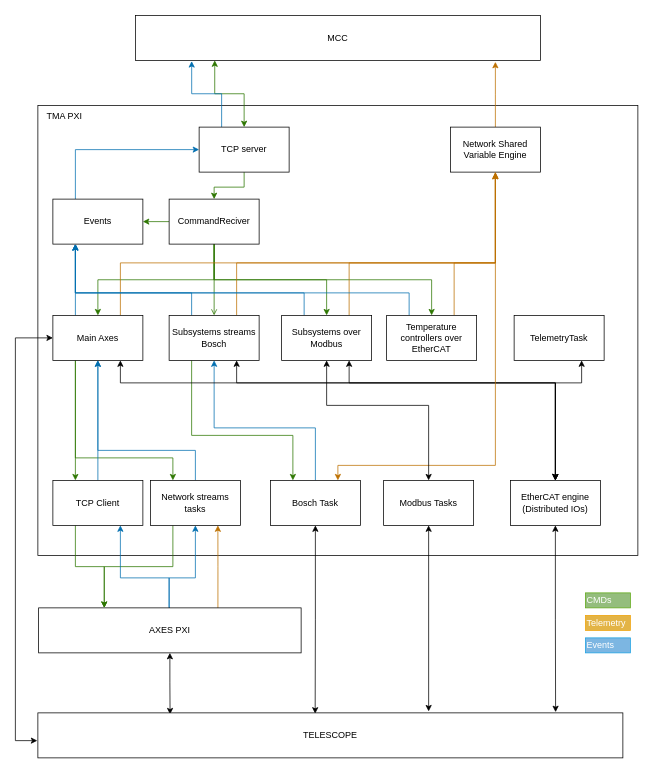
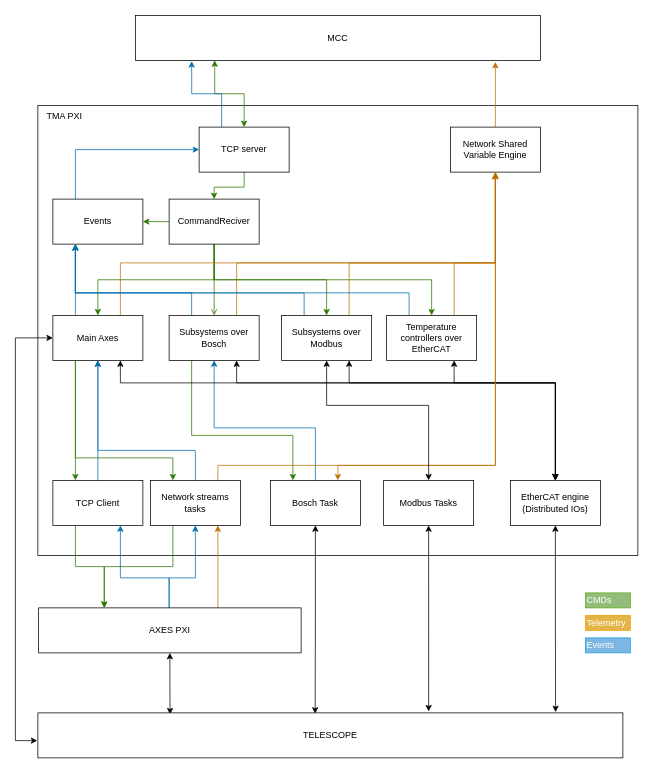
(214, 338) -> (214, 338)
(559, 338) -> none
none -> (454, 367)
(582, 376) -> none
none -> (269, 465)
